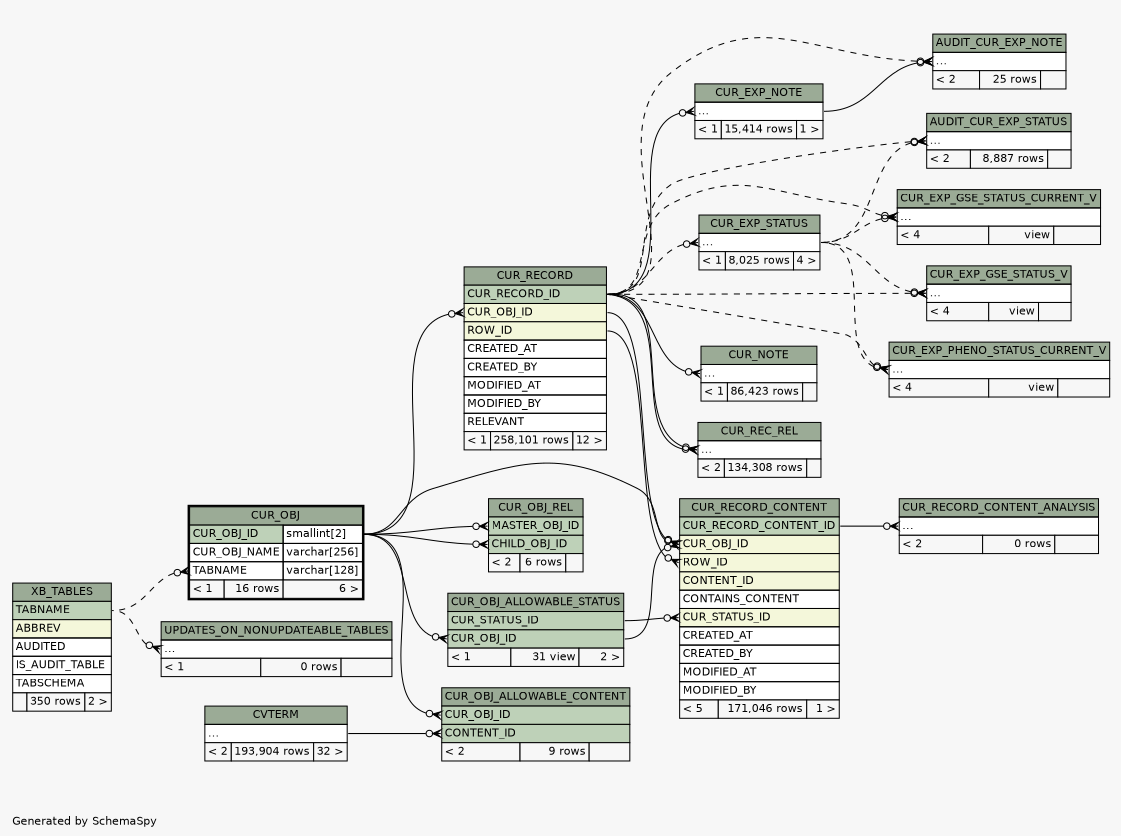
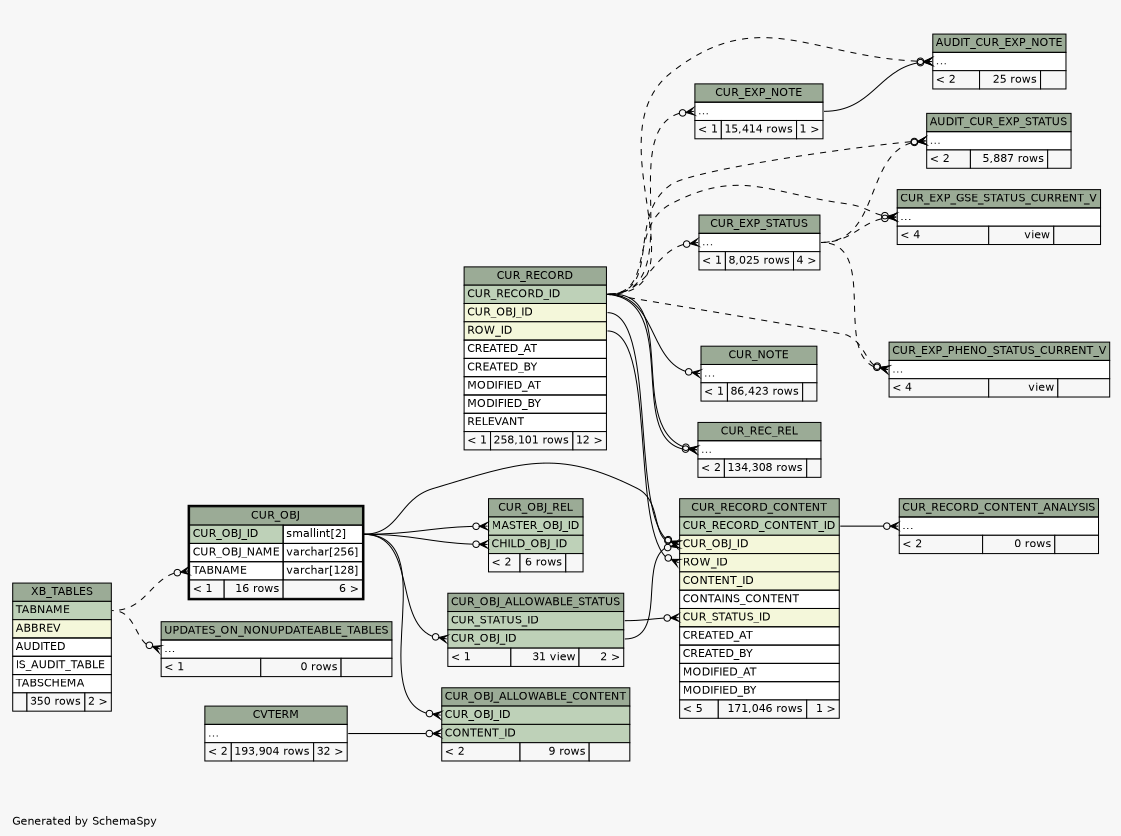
(1014, 159) -> (1014, 159)
(650, 183) -> (650, 183)
(999, 293) -> none
(414, 431) -> none
